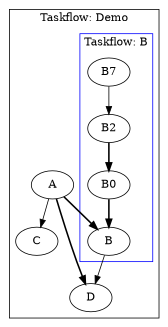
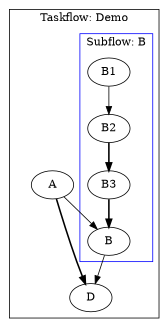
(116, 43) -> (116, 43)
(109, 72) -> (109, 72)
(109, 185) -> (109, 185)
(75, 208) -> (75, 208)
(37, 241) -> none
